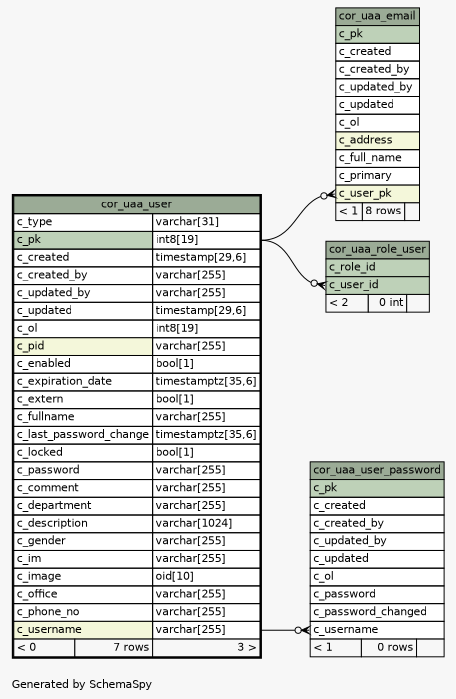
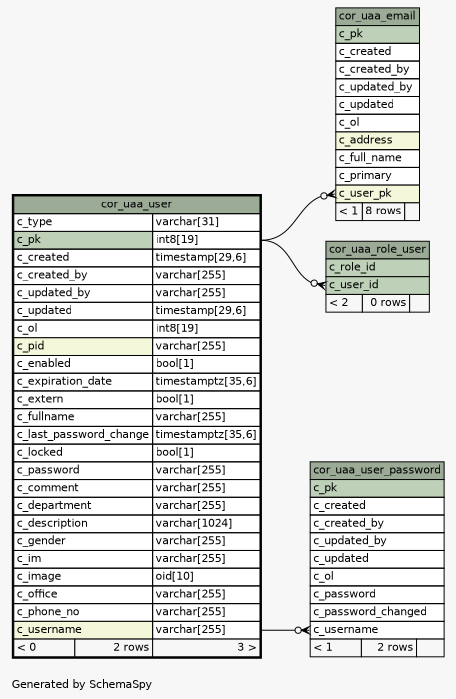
(391, 303) -> (388, 303)
(131, 647) -> (131, 647)
(395, 647) -> (395, 647)
